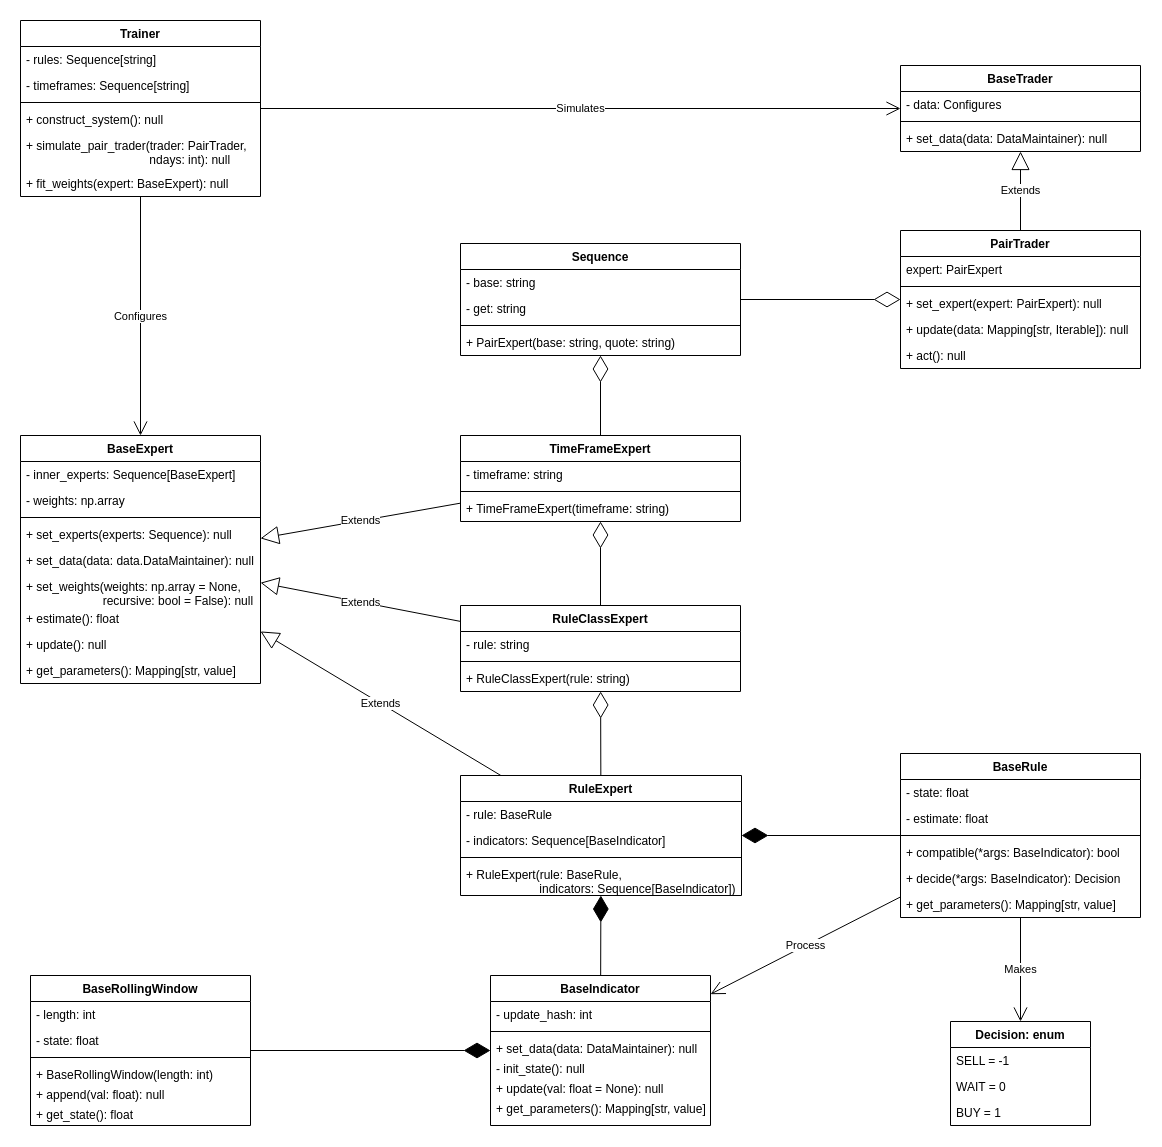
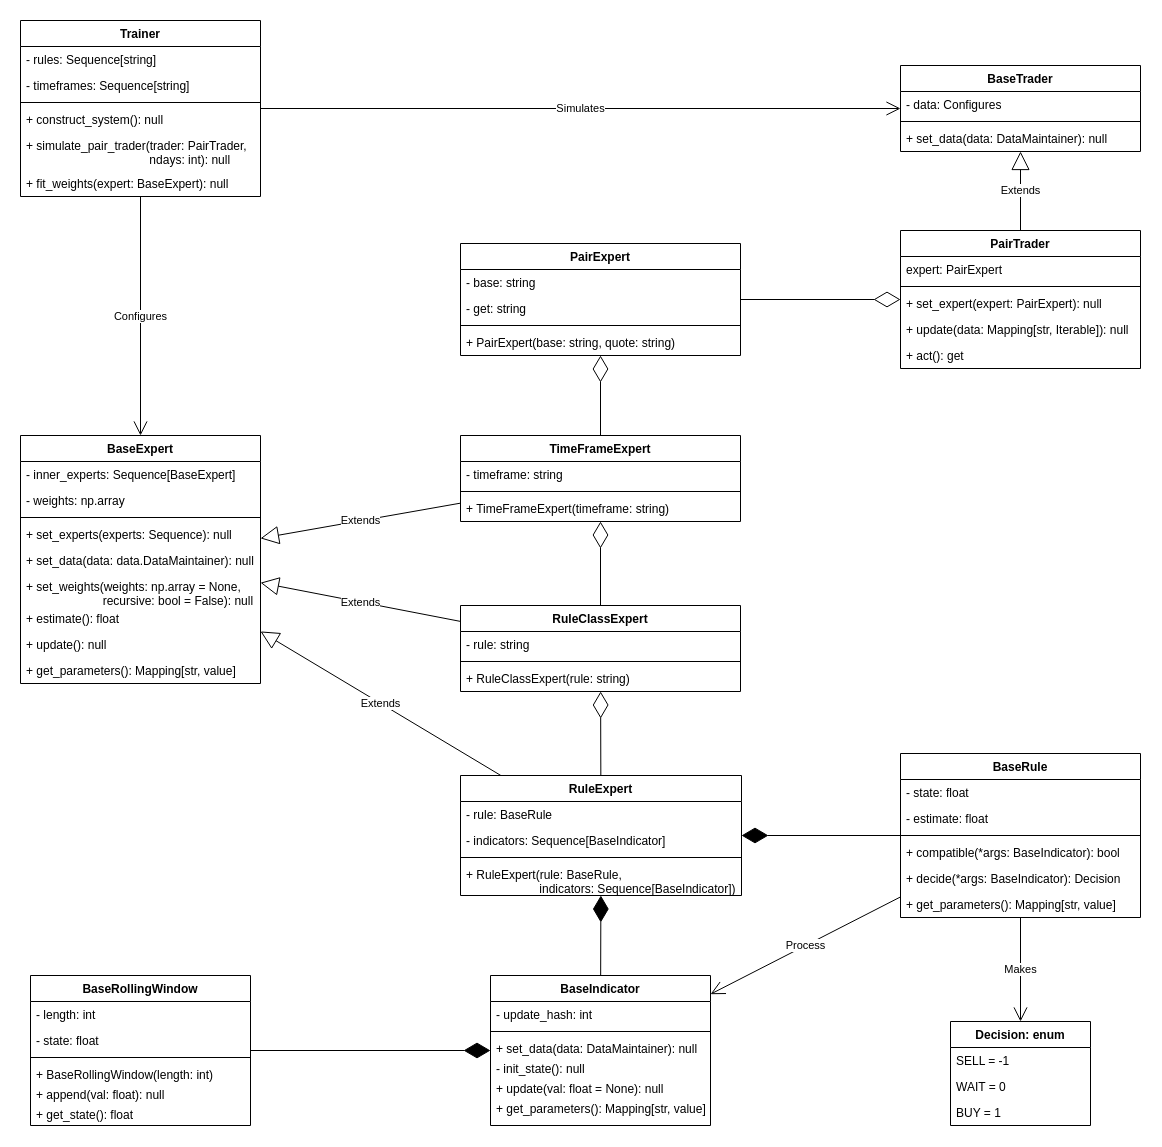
(600, 257) -> (600, 257)
(942, 356) -> (942, 356)
